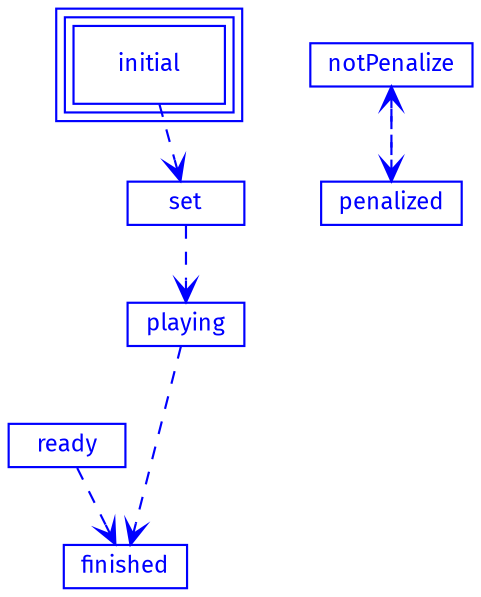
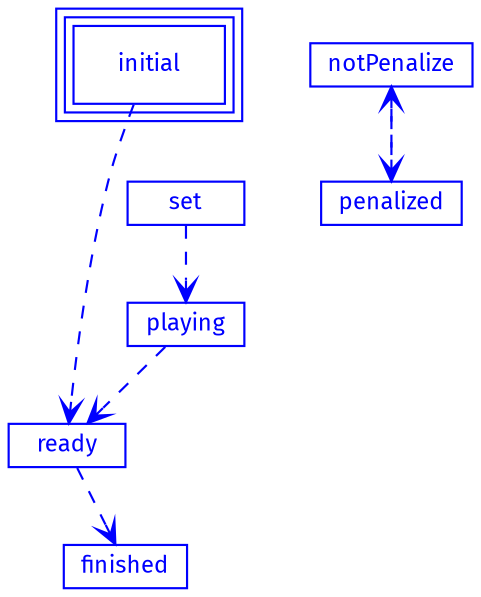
(167, 132) -> (93, 251)
(158, 435) -> (134, 377)
